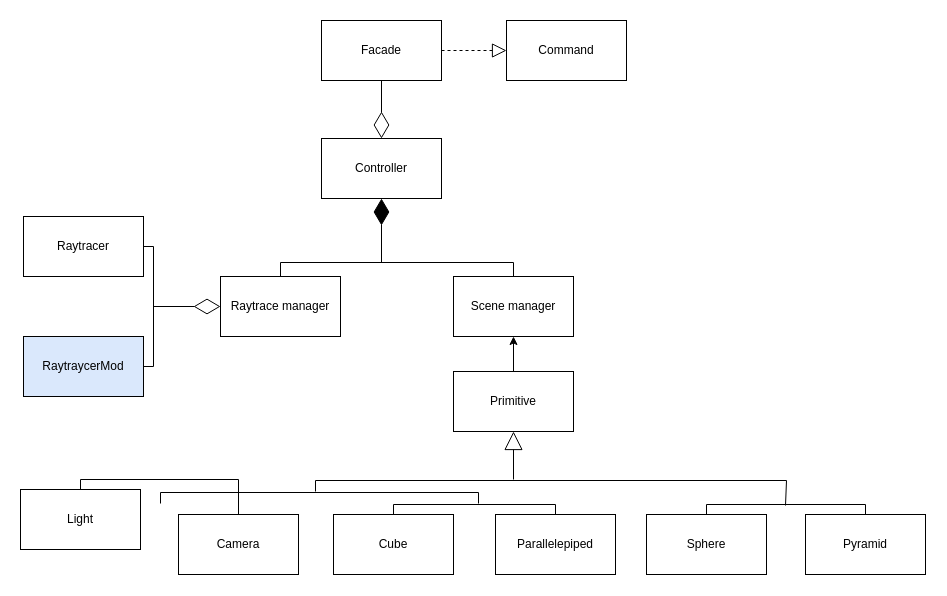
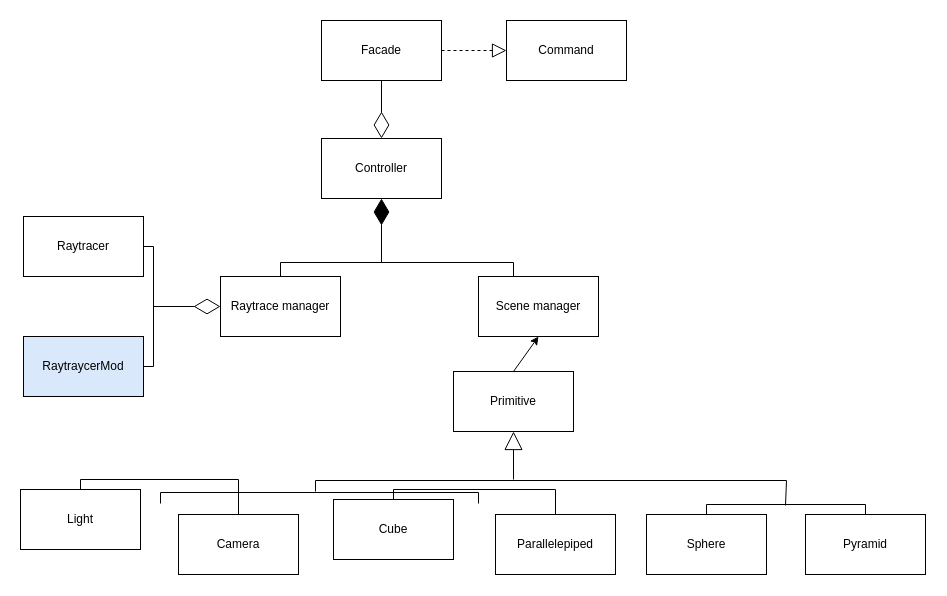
(514, 307) -> (539, 307)
(394, 545) -> (394, 530)
